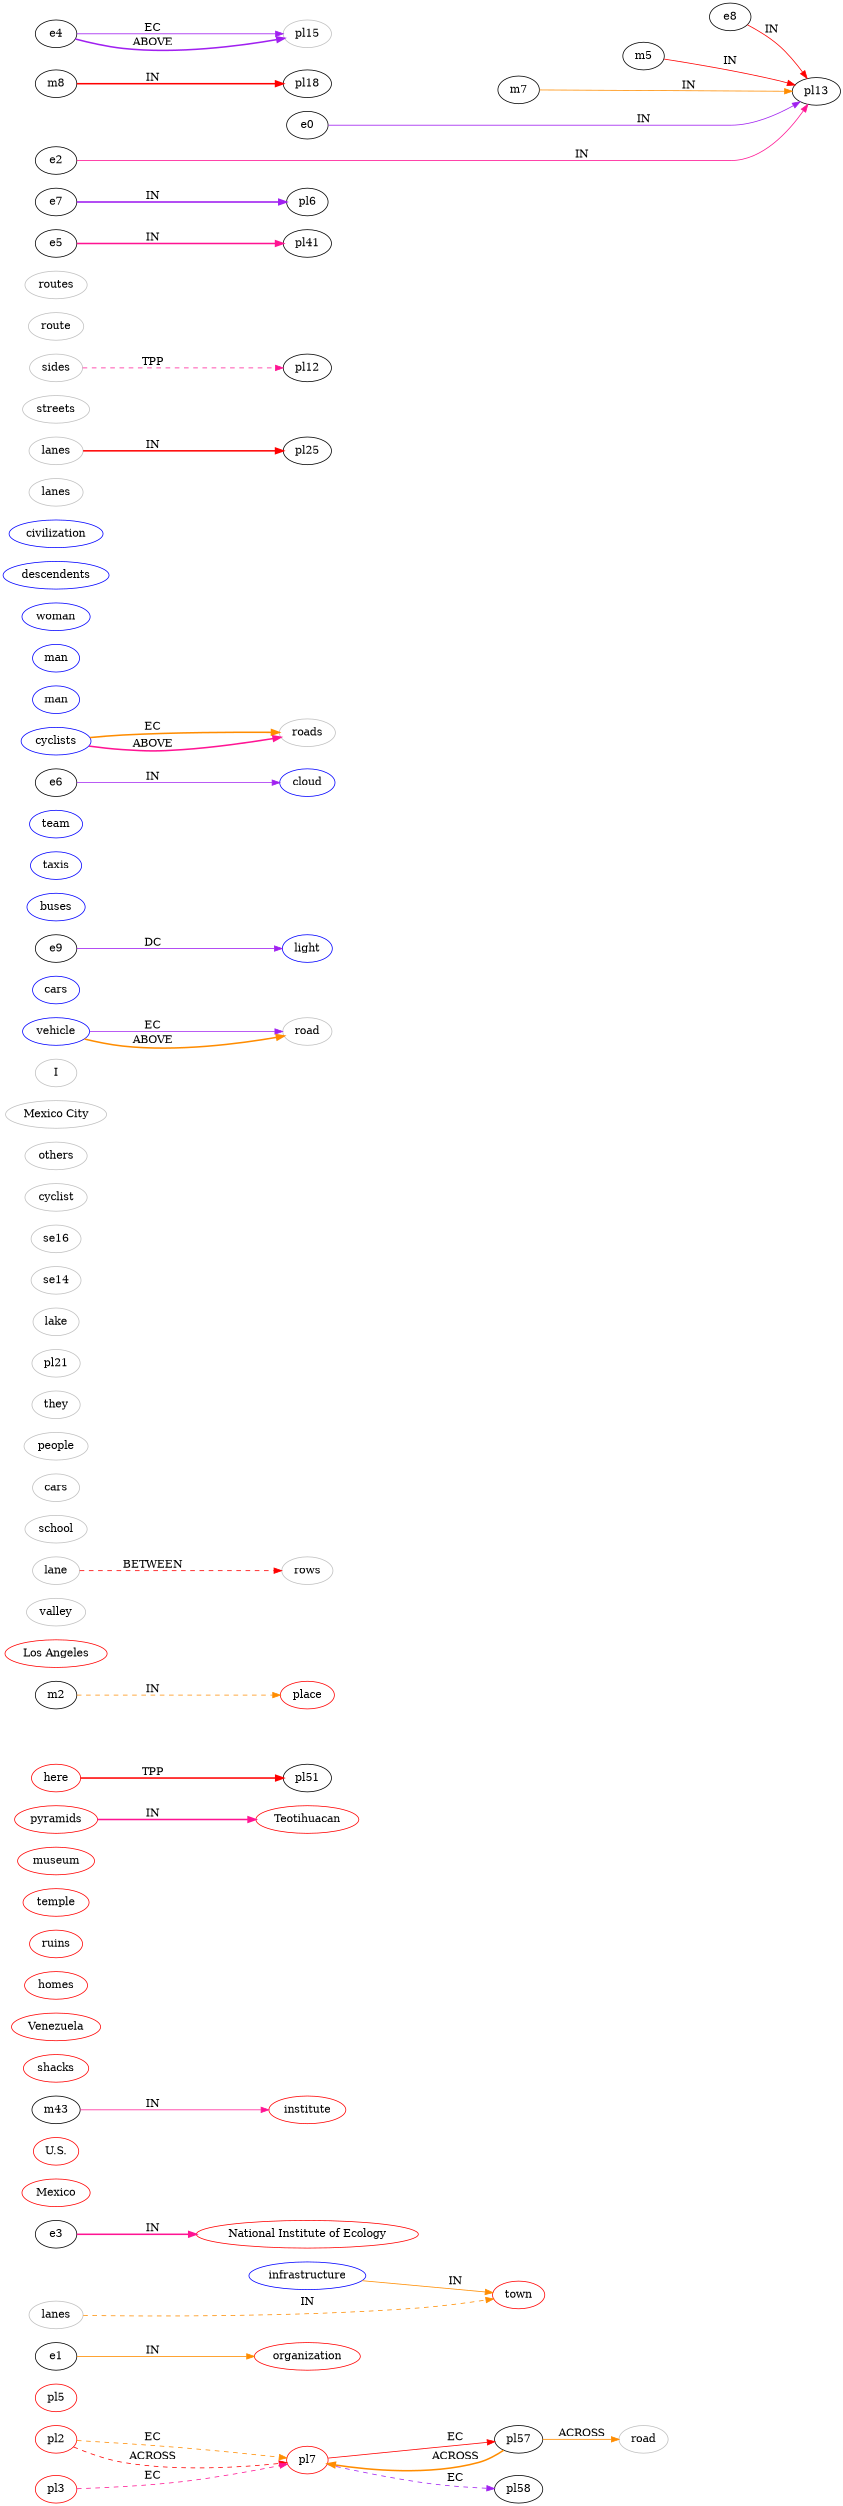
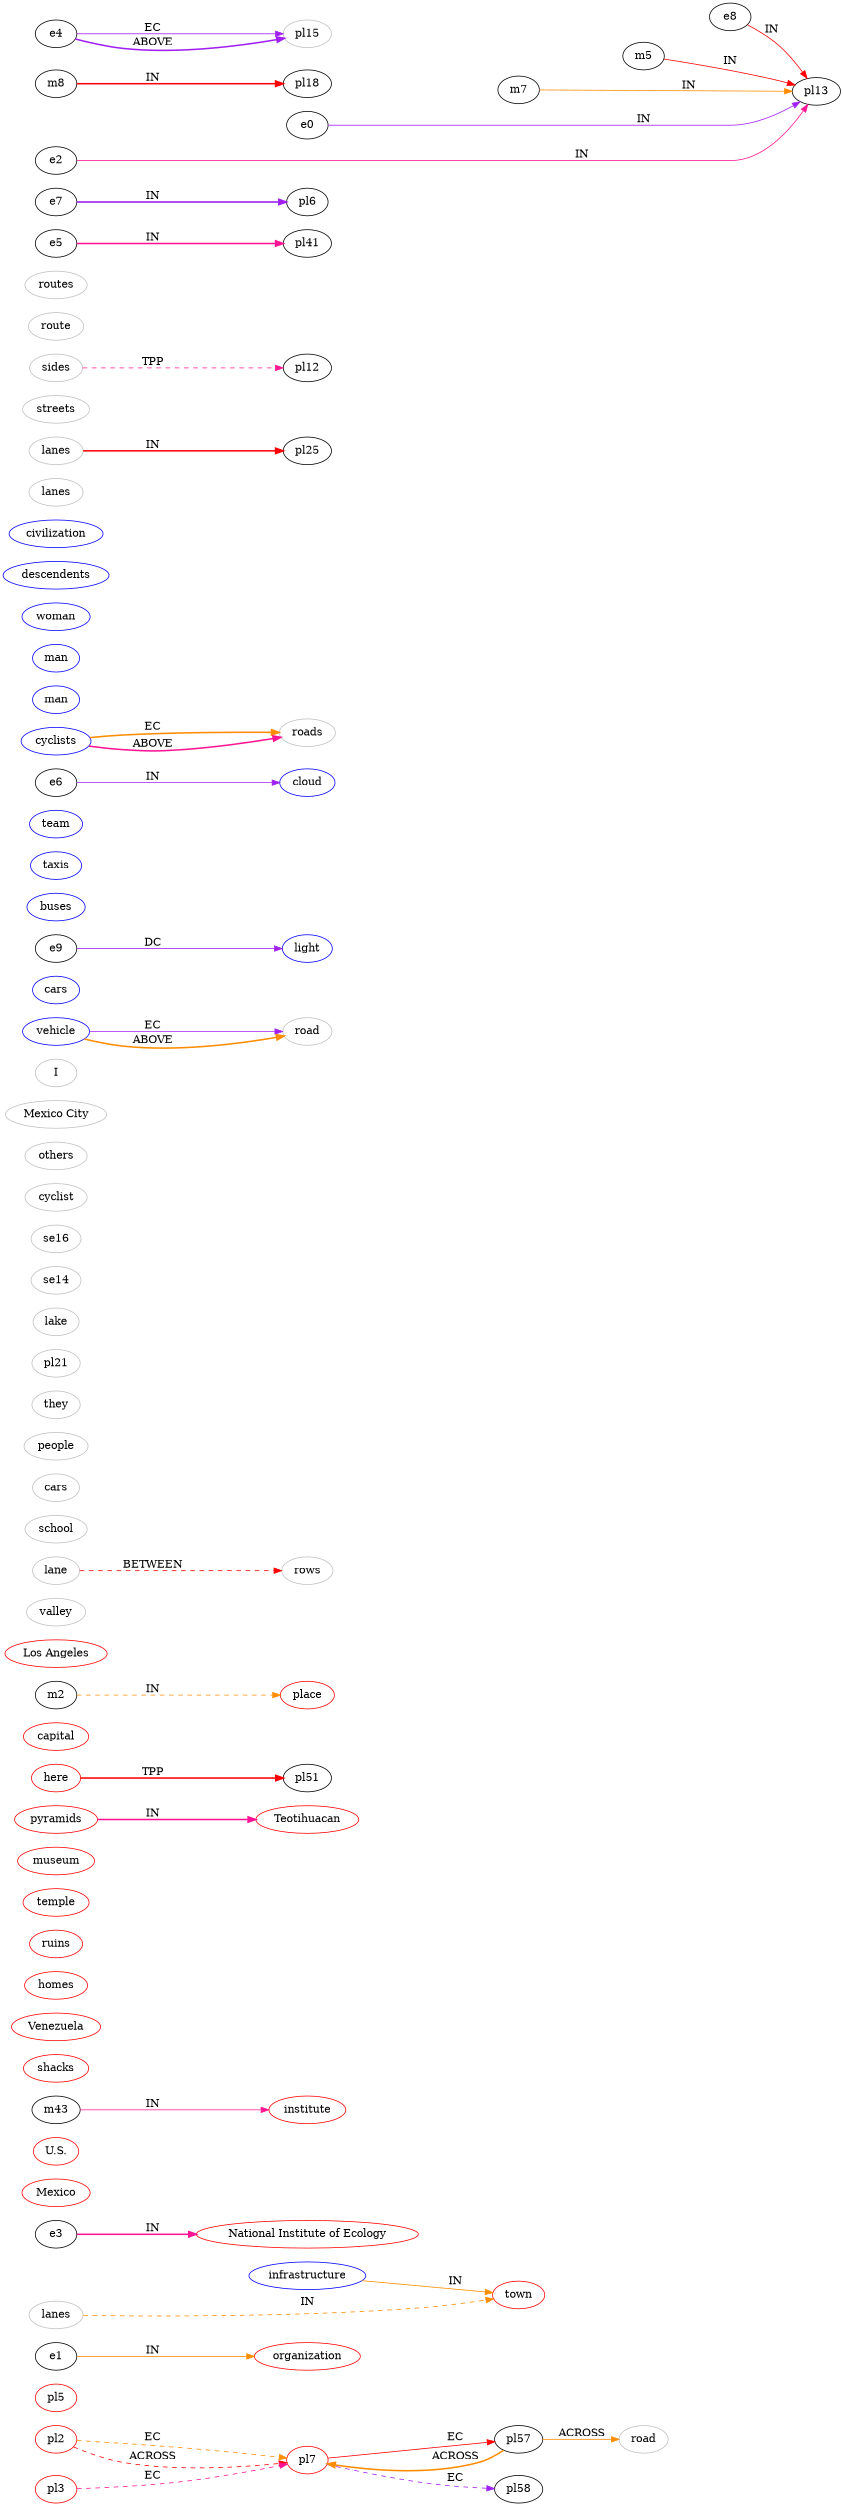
none -> (56, 1737)
